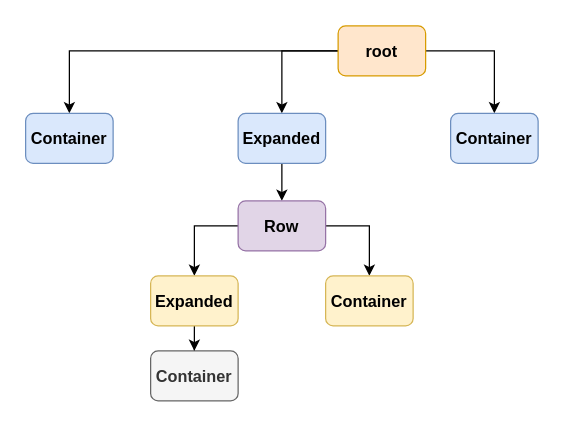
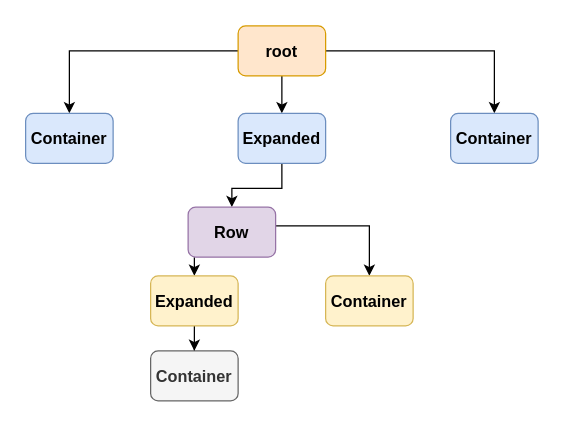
(382, 51) -> (282, 51)
(282, 226) -> (232, 232)
